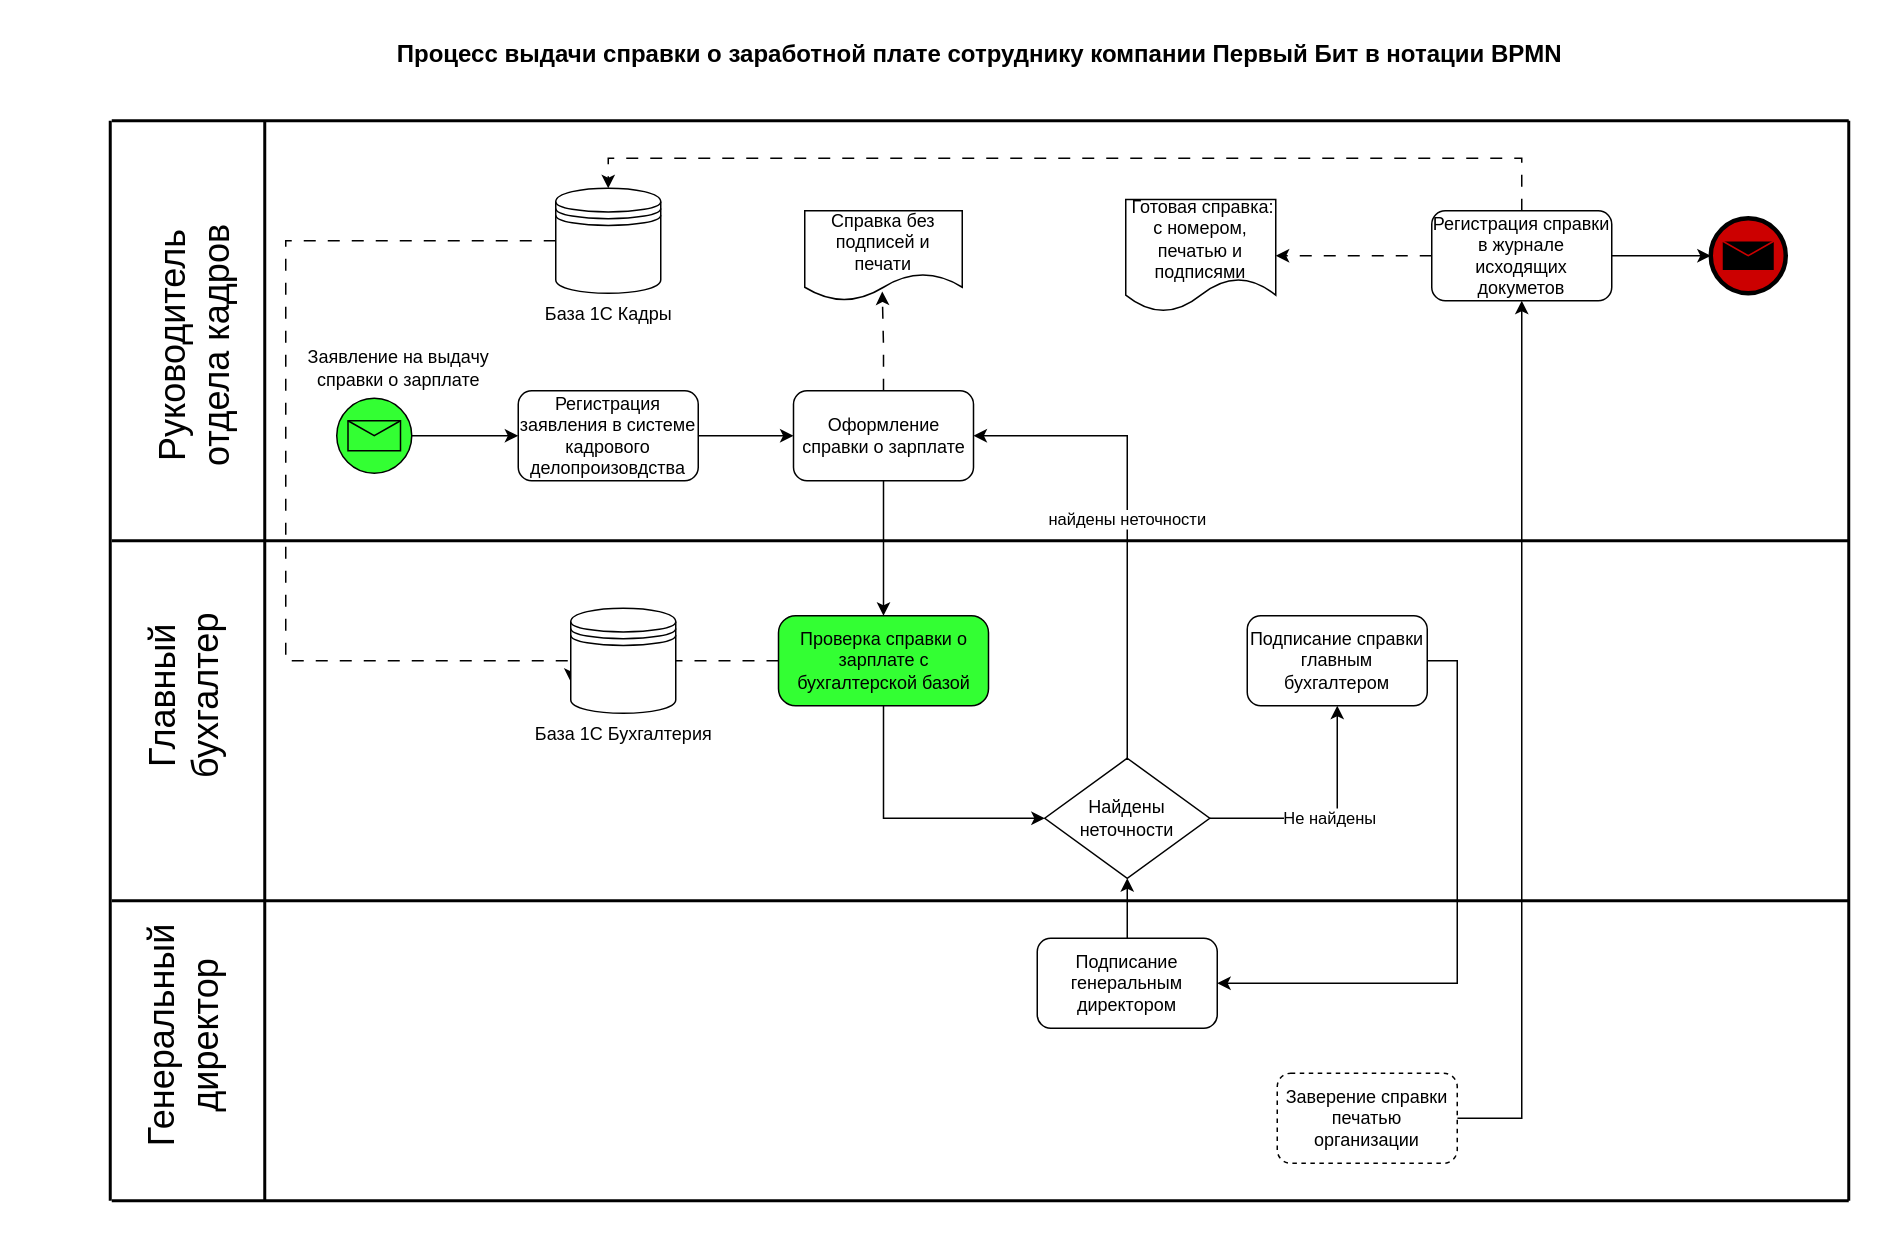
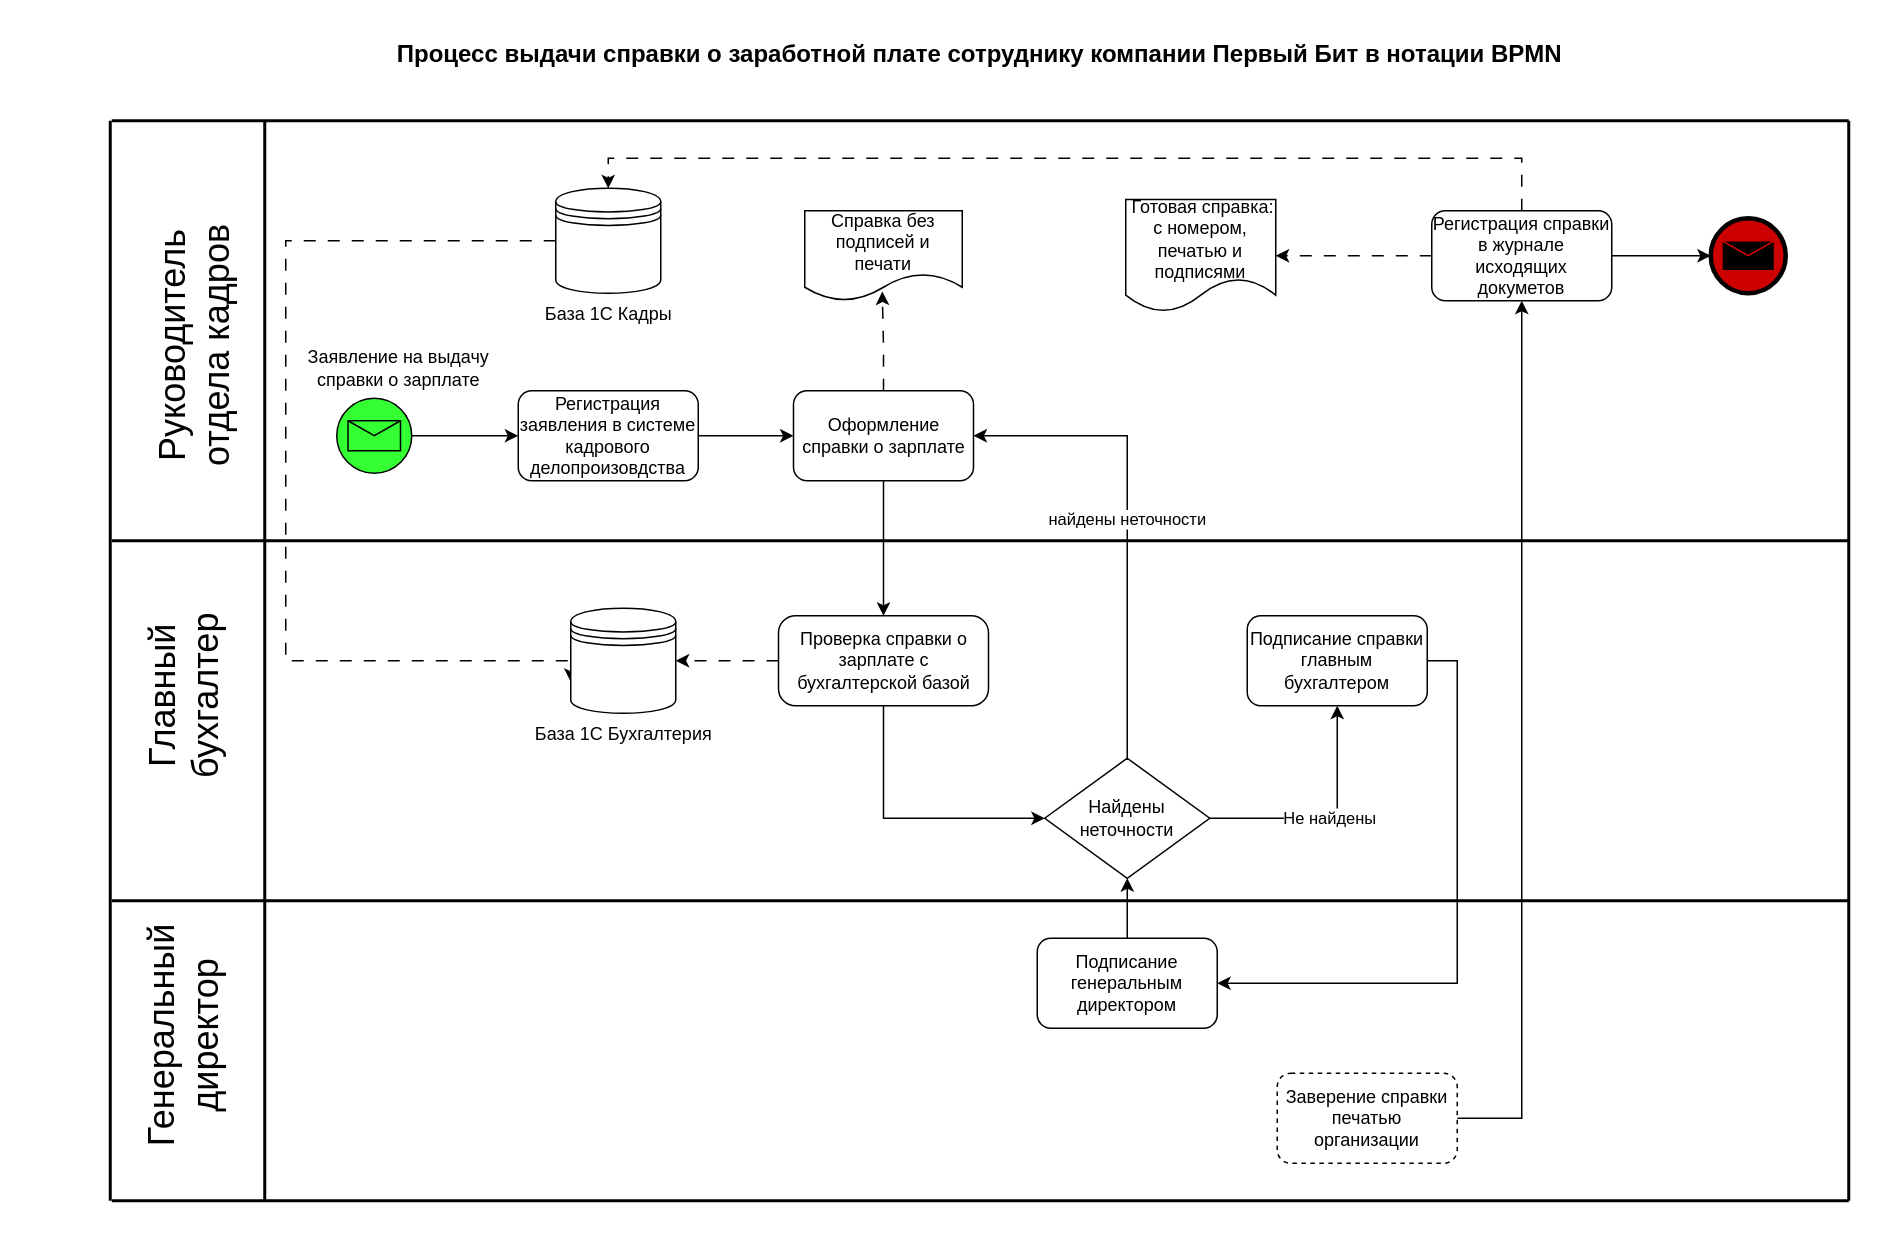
(682, 661) -> (687, 661)
(884, 661) -> (884, 661)
